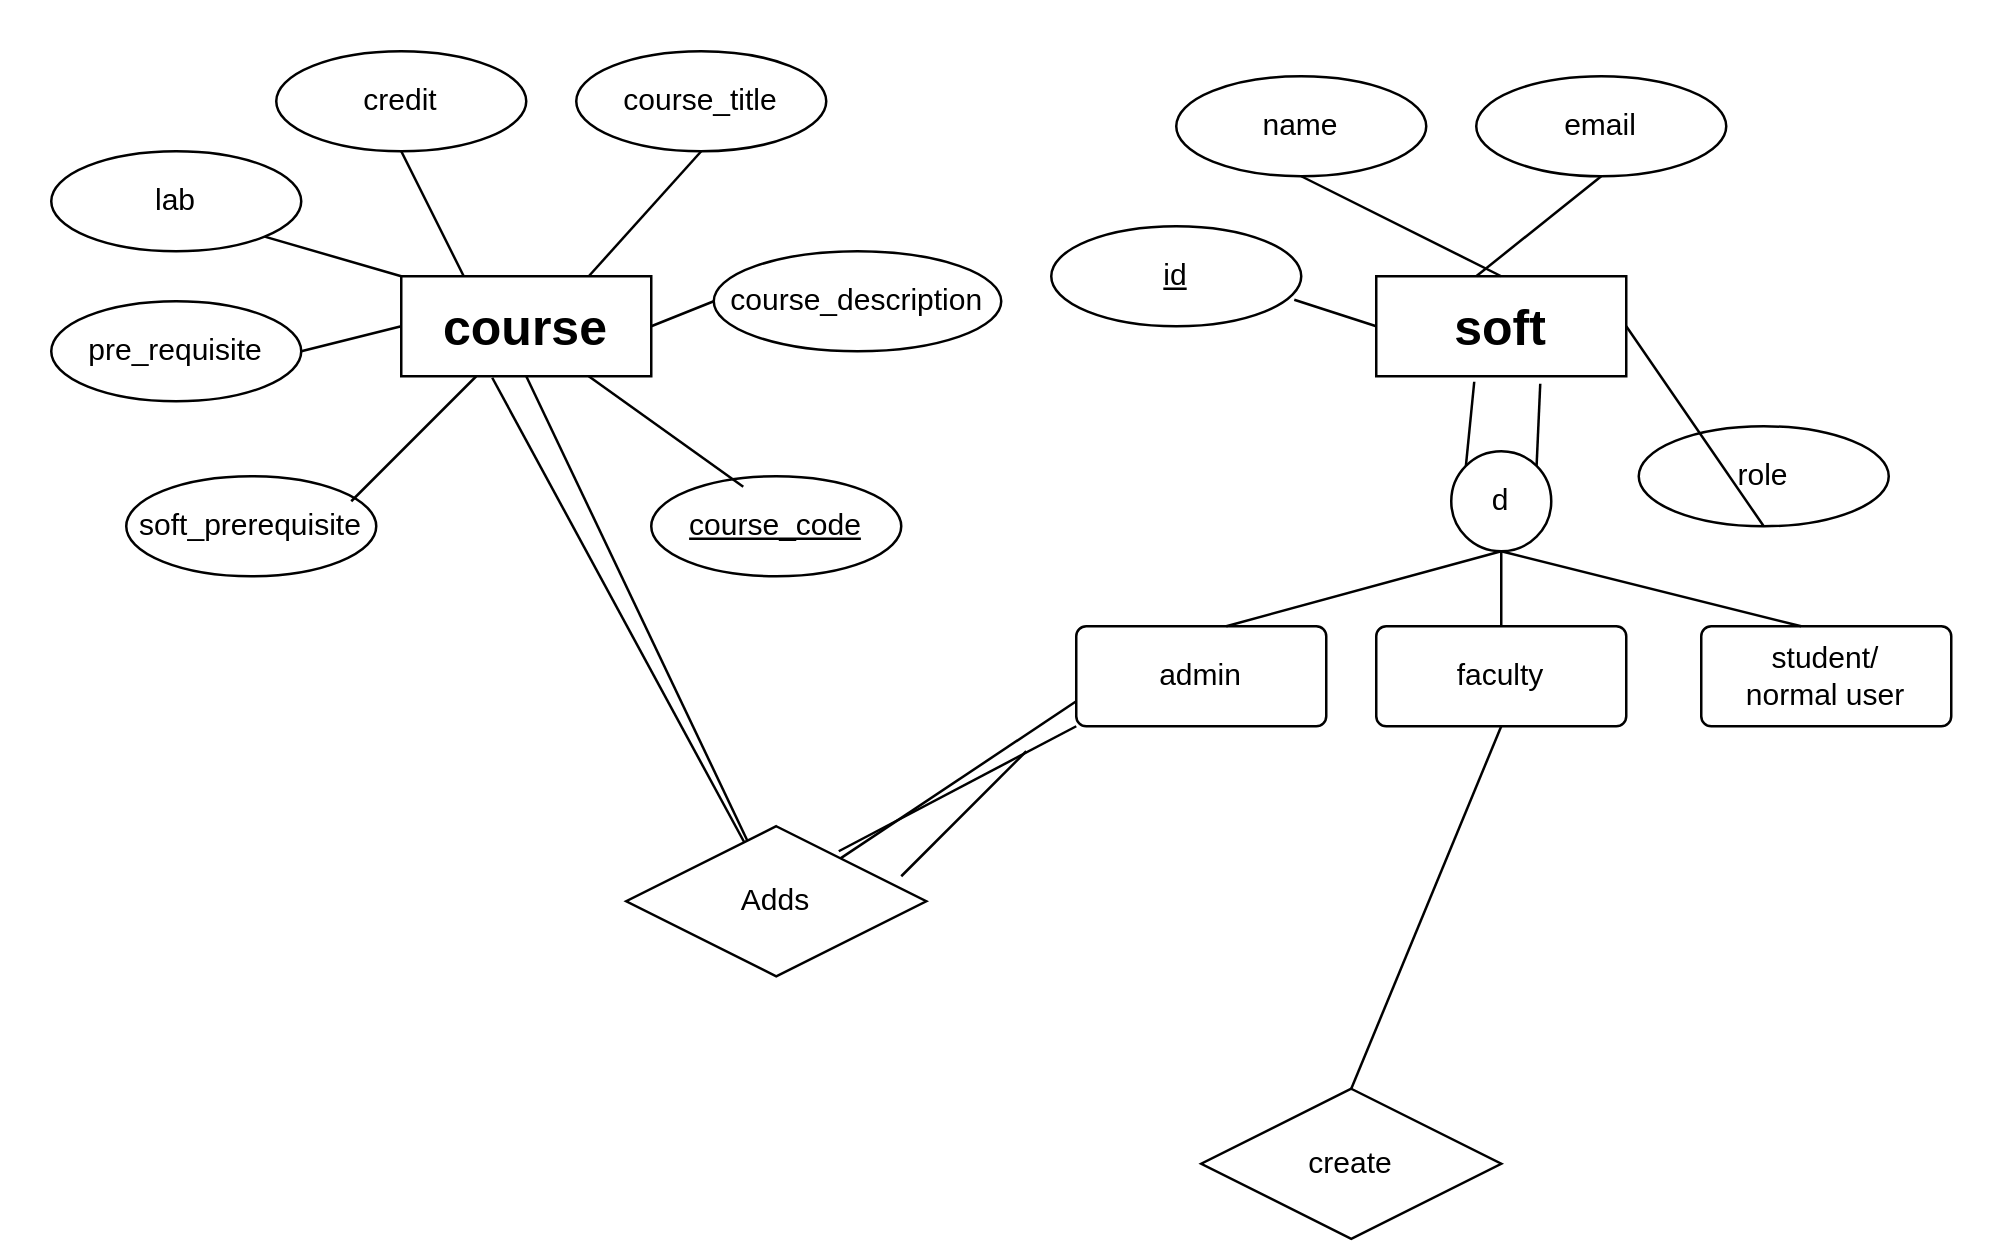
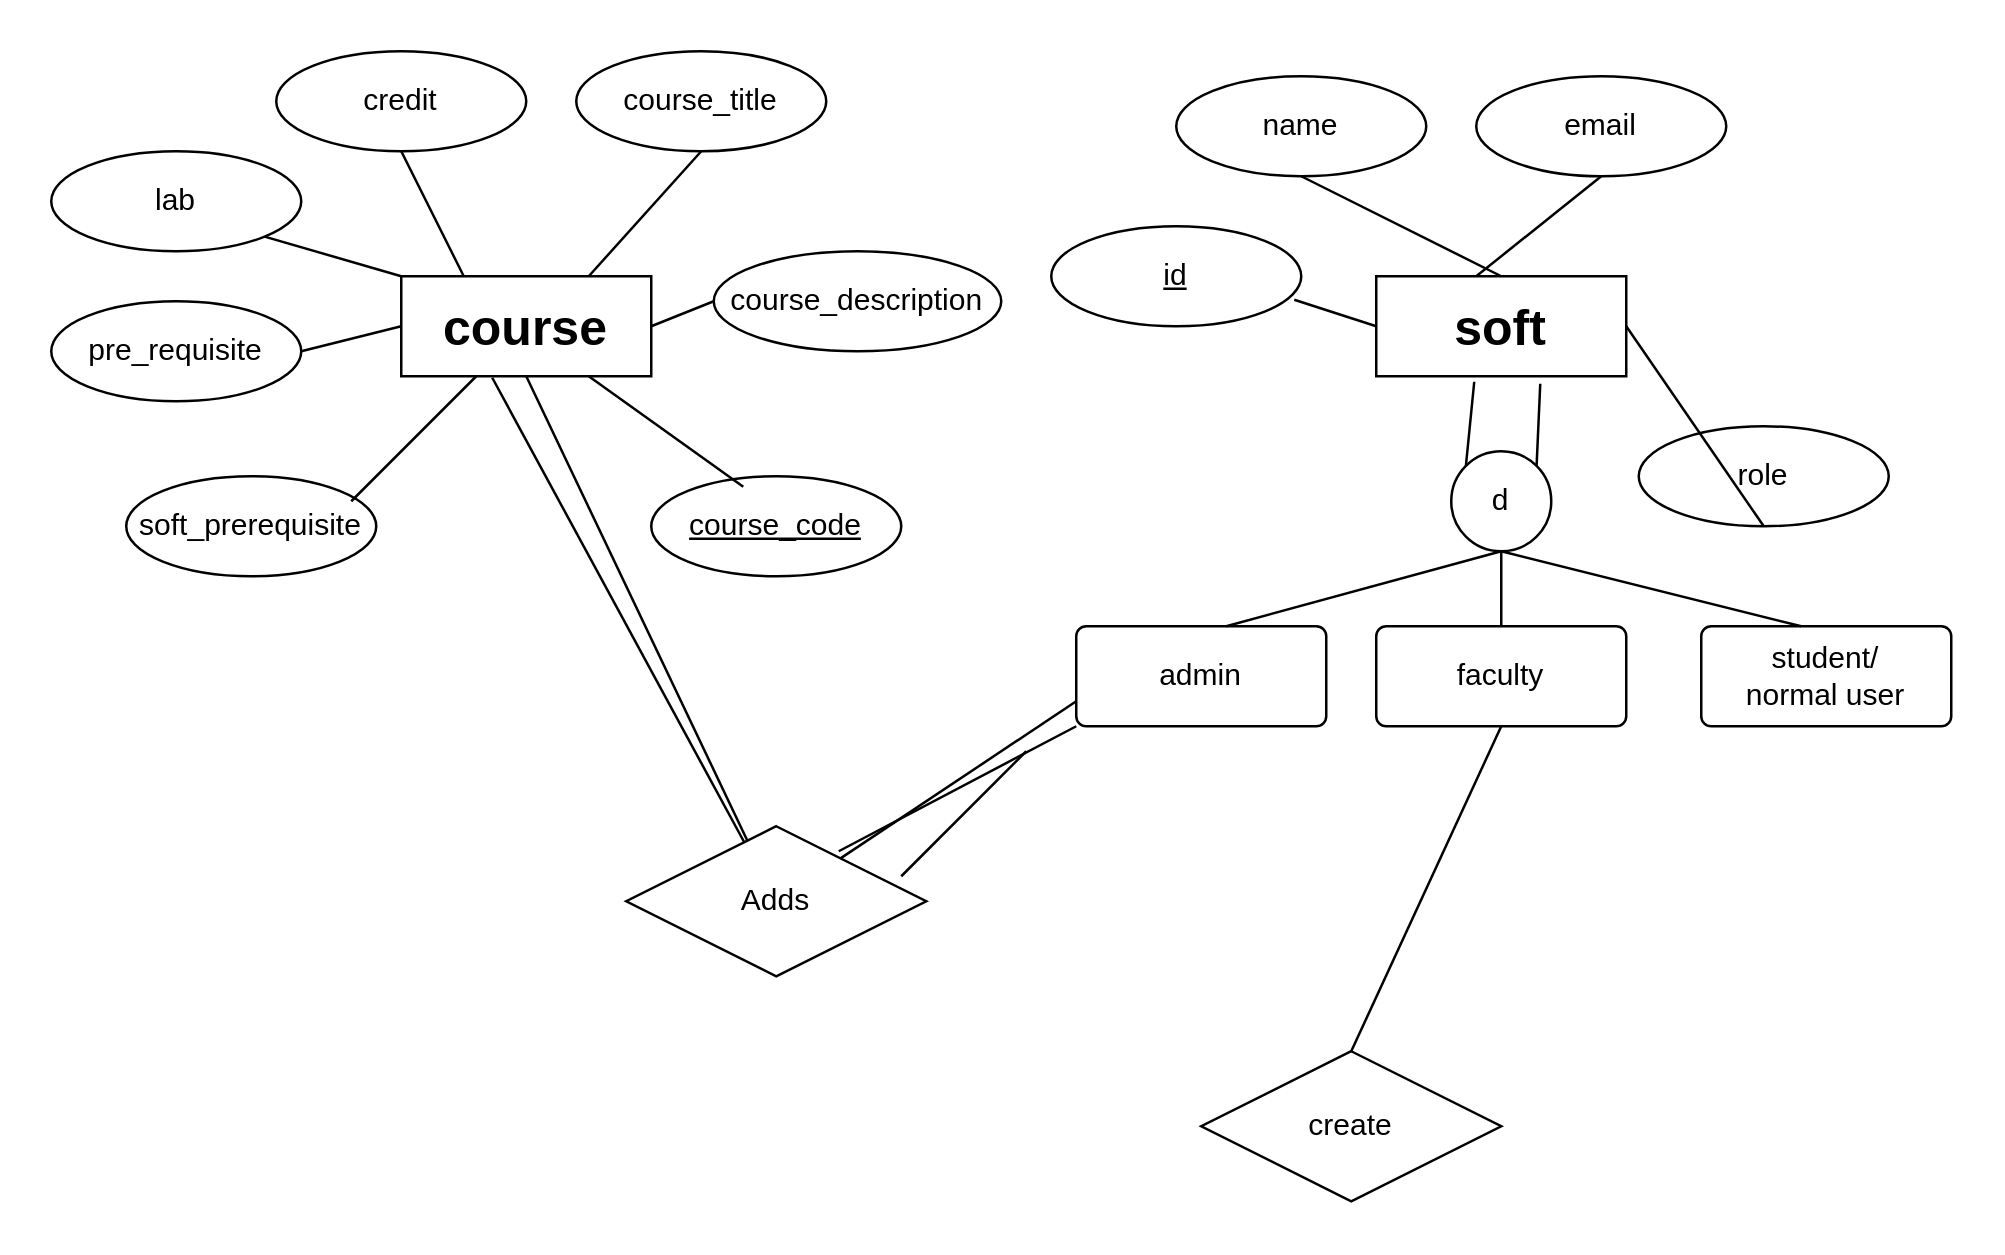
(1351, 1164) -> (1351, 1126)
